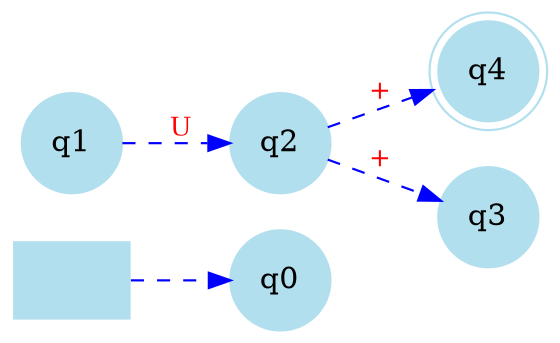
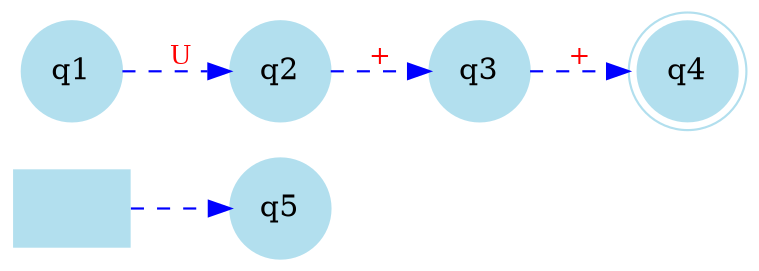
(370, 112) -> (568, 71)
(280, 280) -> (280, 209)
